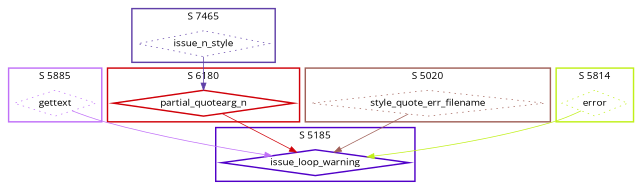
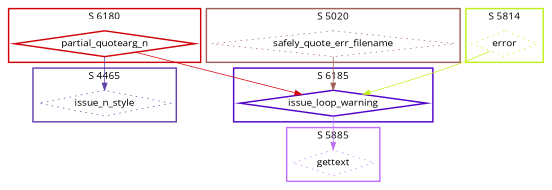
(204, 17) -> (105, 76)
(204, 72) -> (105, 72)
(428, 103) -> (333, 44)
(315, 136) -> (333, 76)
(167, 137) -> (333, 132)
